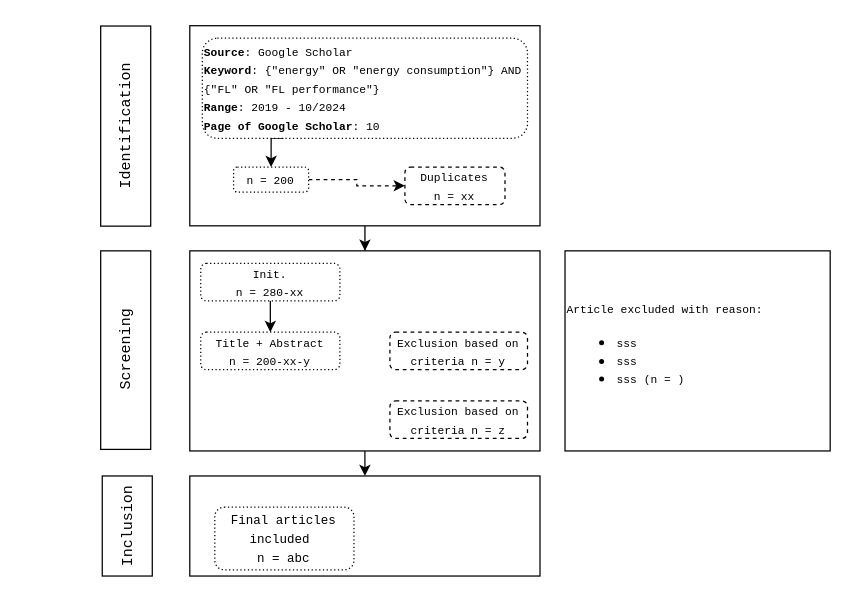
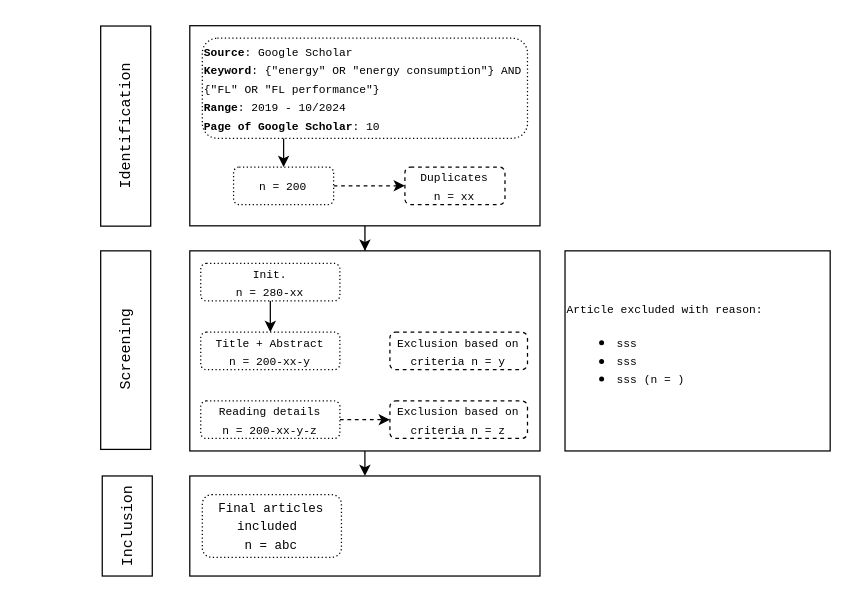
(271, 179) -> (283, 186)
none -> (270, 419)
none -> (361, 419)
(284, 538) -> (272, 526)
